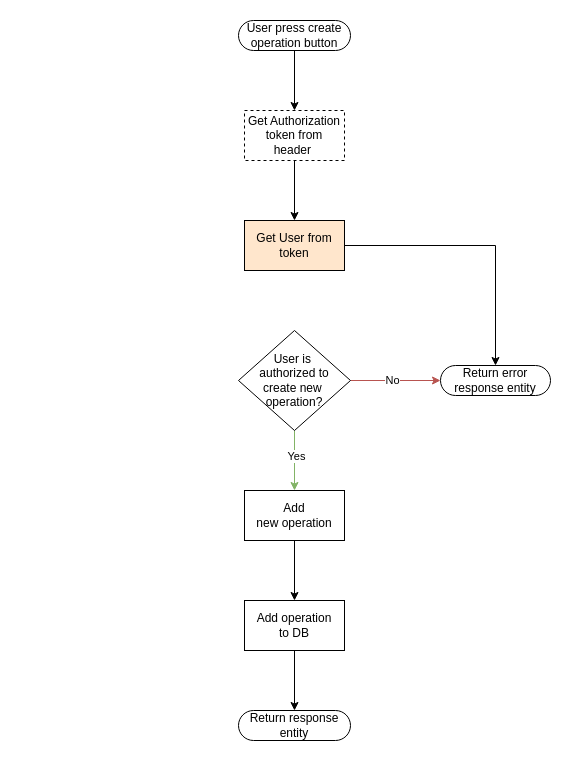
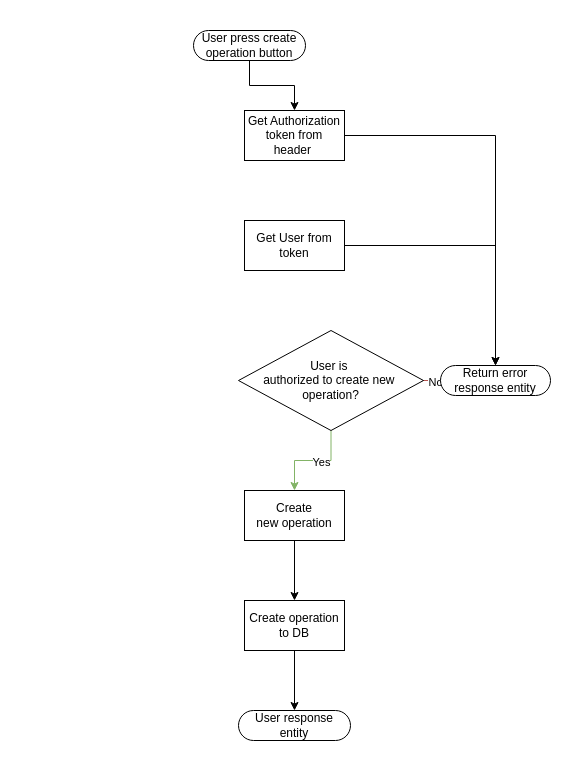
(295, 36) -> (250, 46)
(295, 136) -> (295, 136)
(295, 187) -> (474, 136)
(295, 246) -> (295, 246)
(295, 381) -> (331, 381)
(295, 516) -> (295, 516)
(295, 626) -> (295, 626)
(295, 726) -> (295, 726)
